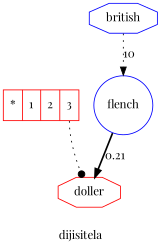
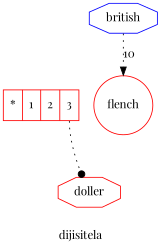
(123, 105) -> (123, 105)
(105, 151) -> none
